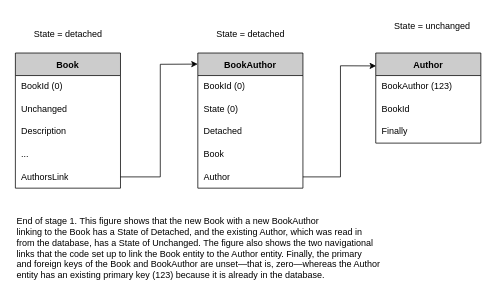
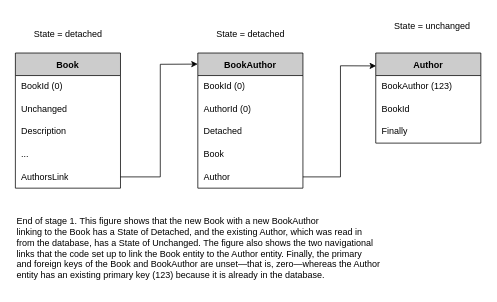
(225, 109) -> (233, 109)
